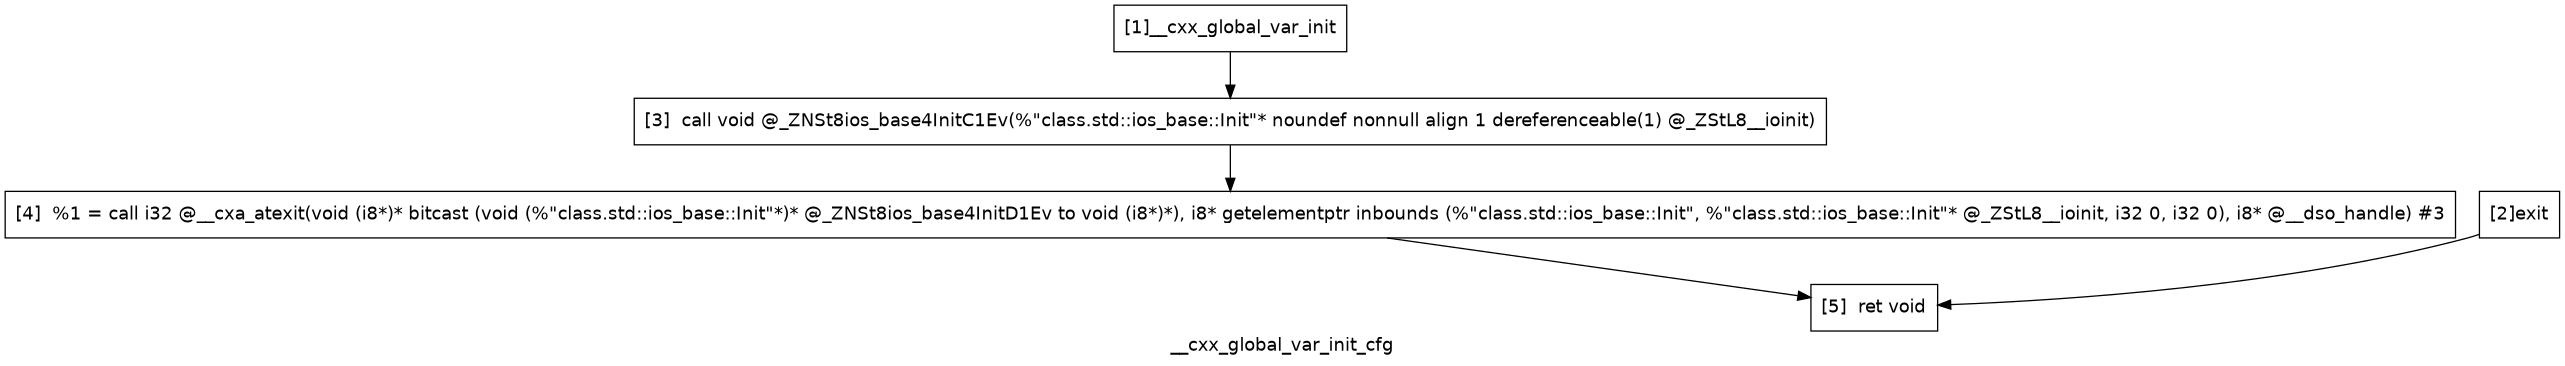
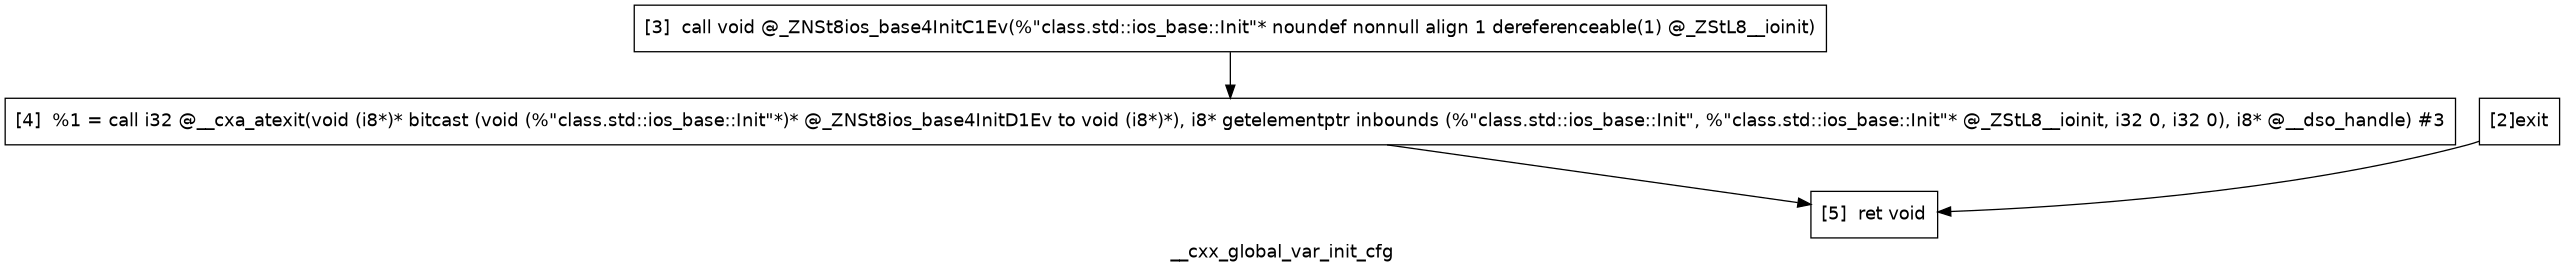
(1230, 28) -> none
